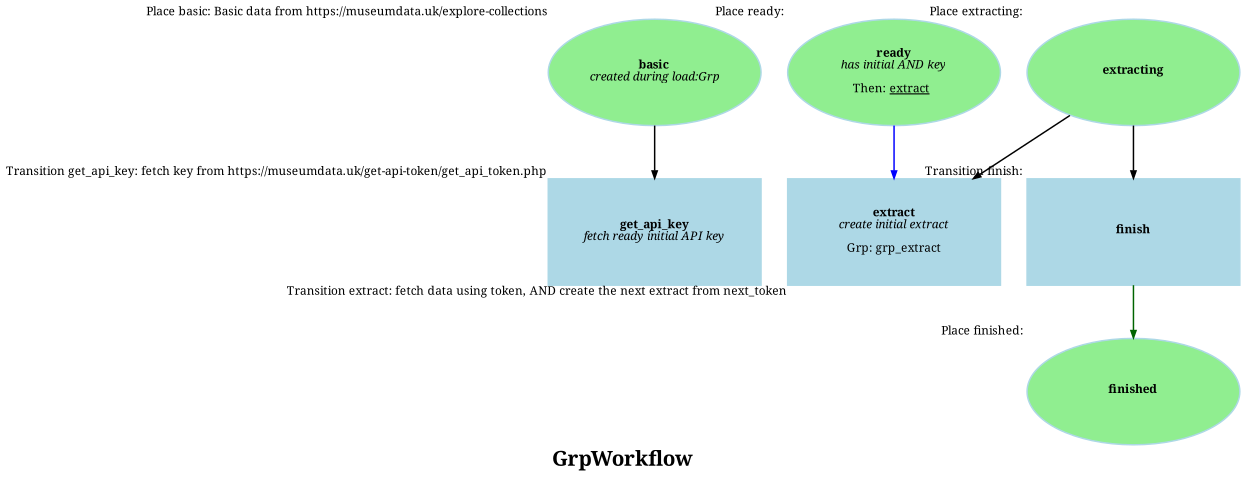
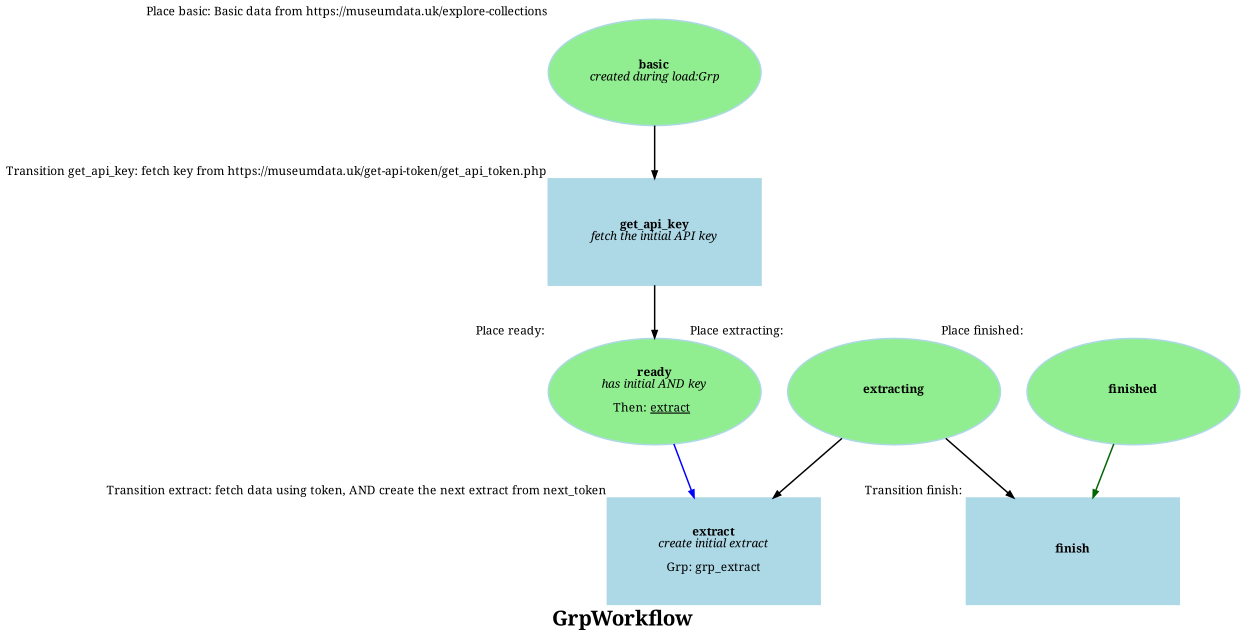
(655, 236) -> (655, 236)
none -> (655, 308)
(1133, 308) -> (1105, 467)
